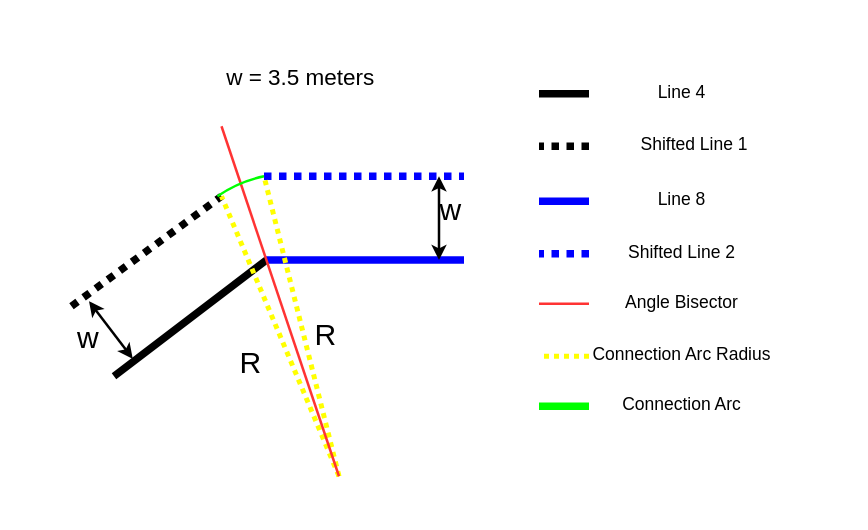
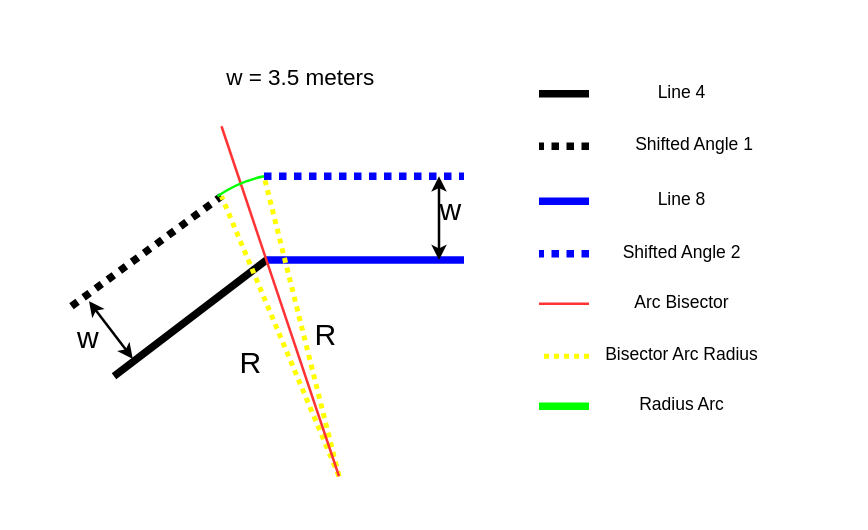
(695, 141) -> (695, 141)
(683, 249) -> (683, 249)
(683, 299) -> (683, 299)
(683, 351) -> (683, 351)
(683, 401) -> (683, 401)
